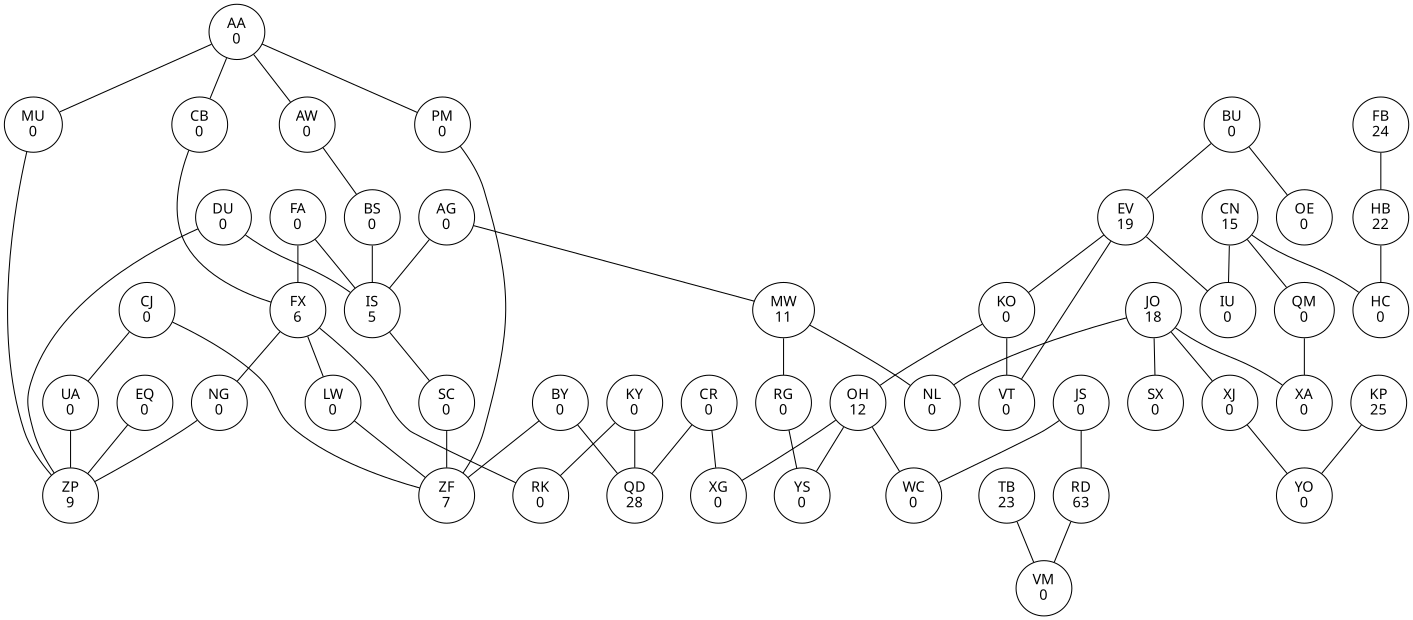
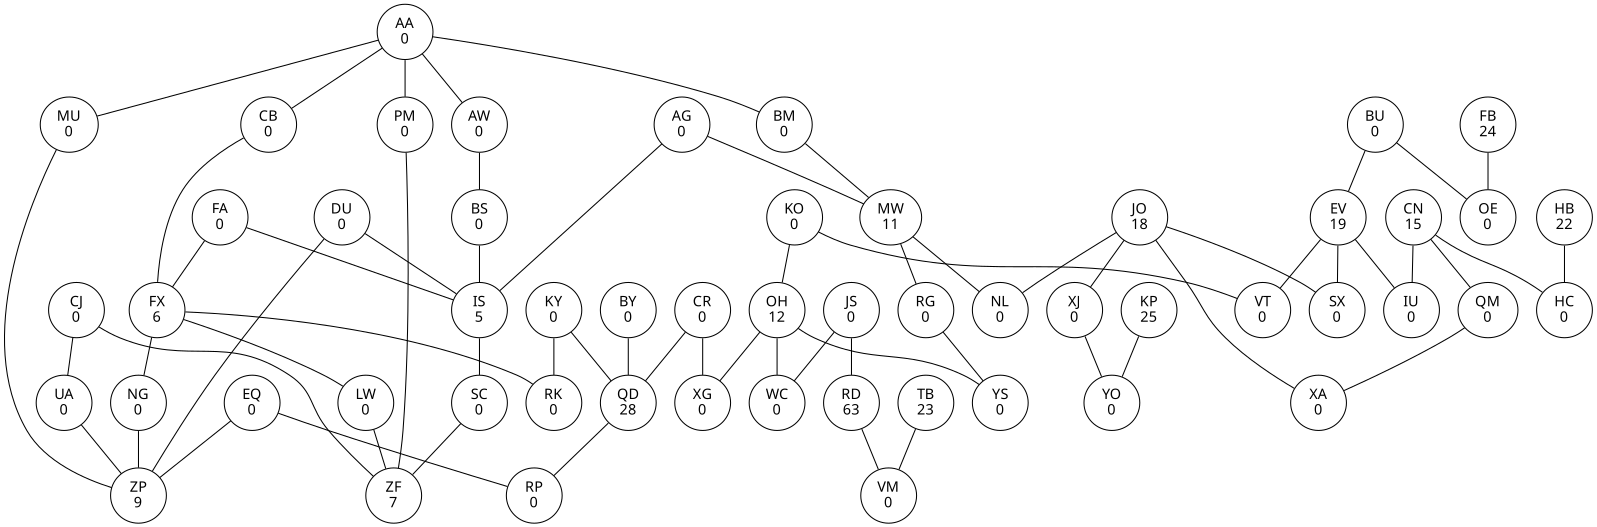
none -> (784, 125)
(1381, 171) -> (1488, 171)
(1066, 264) -> (1338, 264)
(503, 449) -> none
none -> (534, 496)
